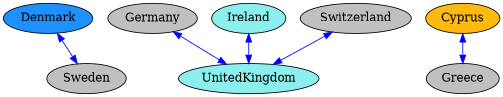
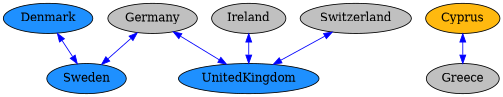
(249, 18) -> (249, 18)
none -> (119, 49)
(87, 79) -> (87, 79)
(249, 79) -> (249, 79)
